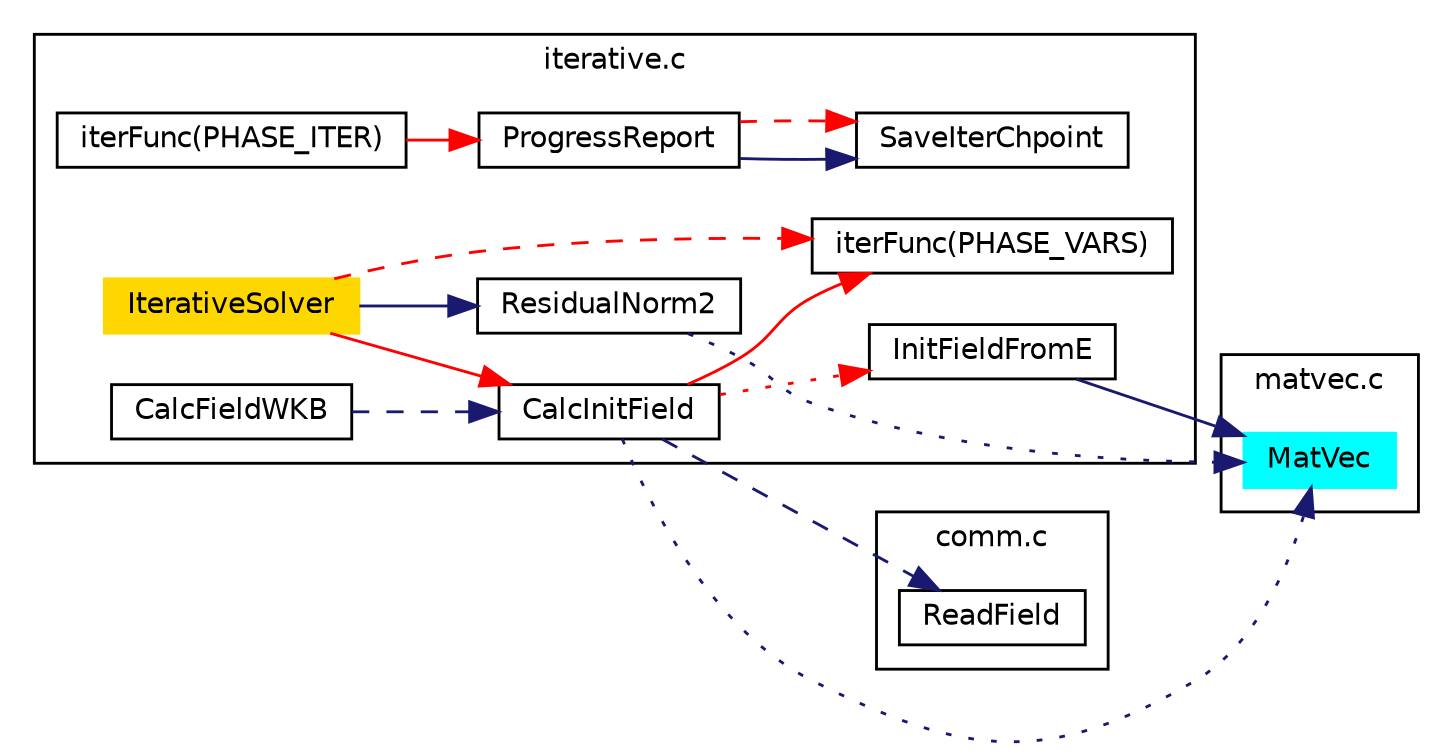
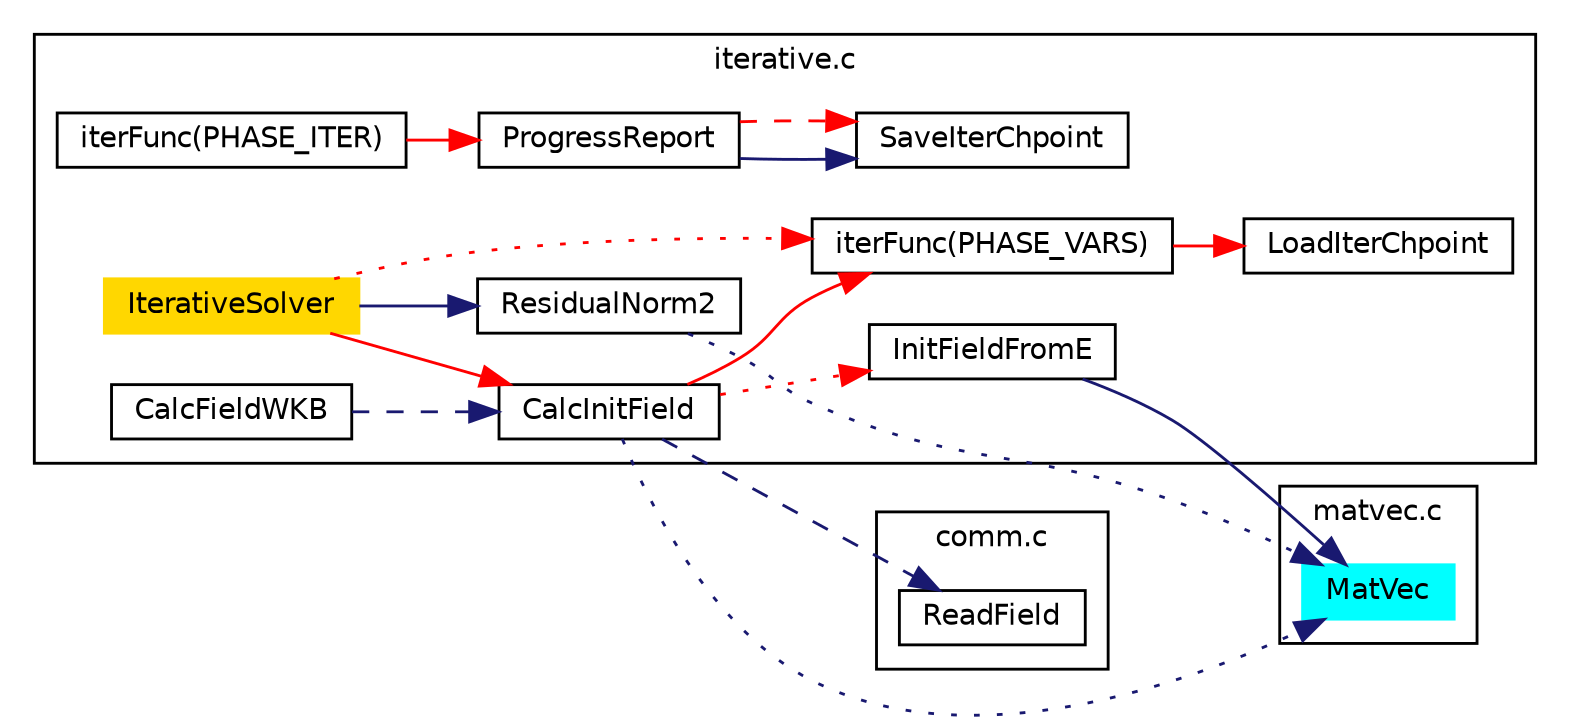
(556, 244) -> (556, 244)
none -> (1378, 246)
